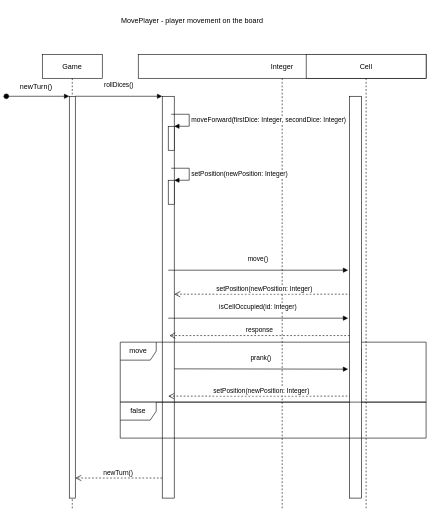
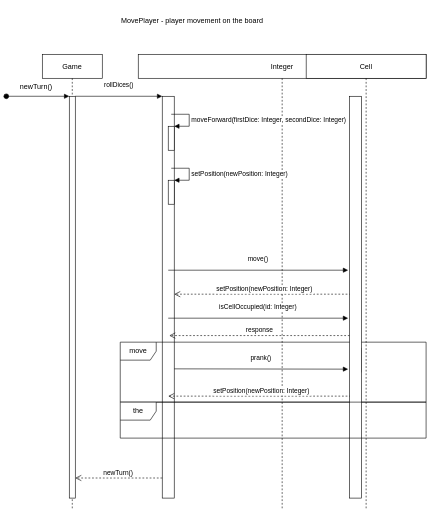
(138, 411) -> (138, 411)
